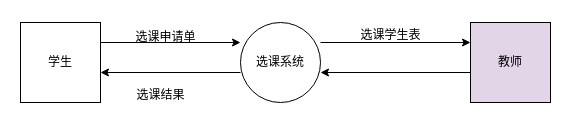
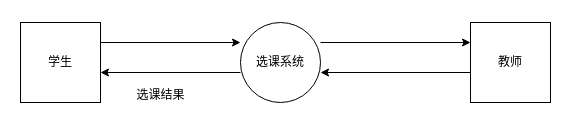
(391, 36) -> none
(166, 38) -> none
(511, 63) -> (511, 63)
